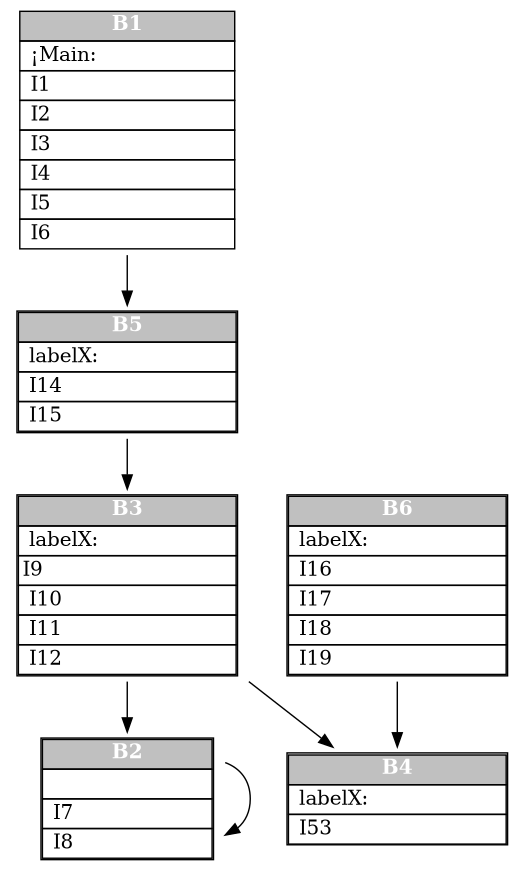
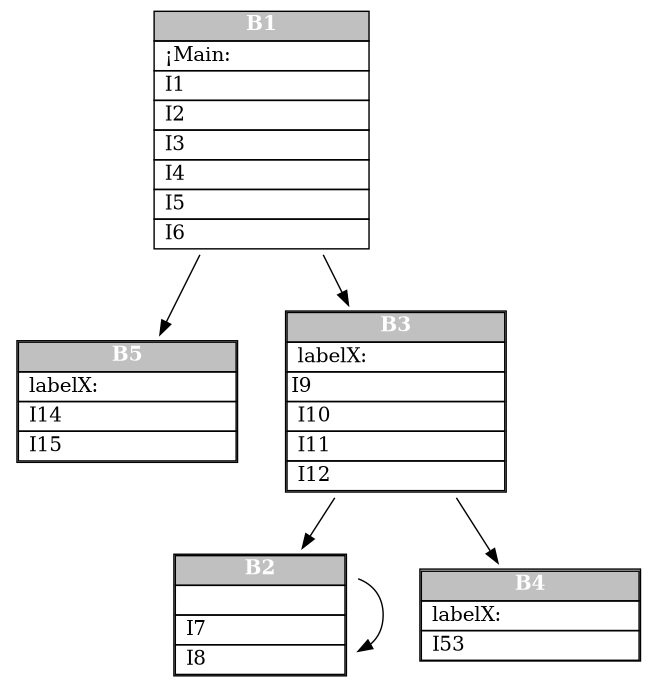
(127, 457) -> (333, 274)
(397, 585) -> none
